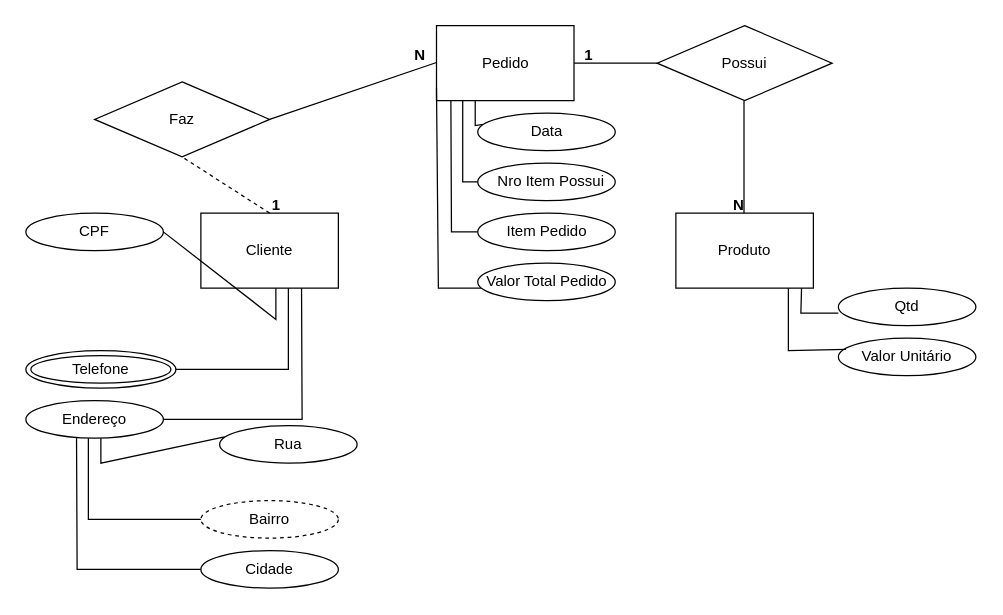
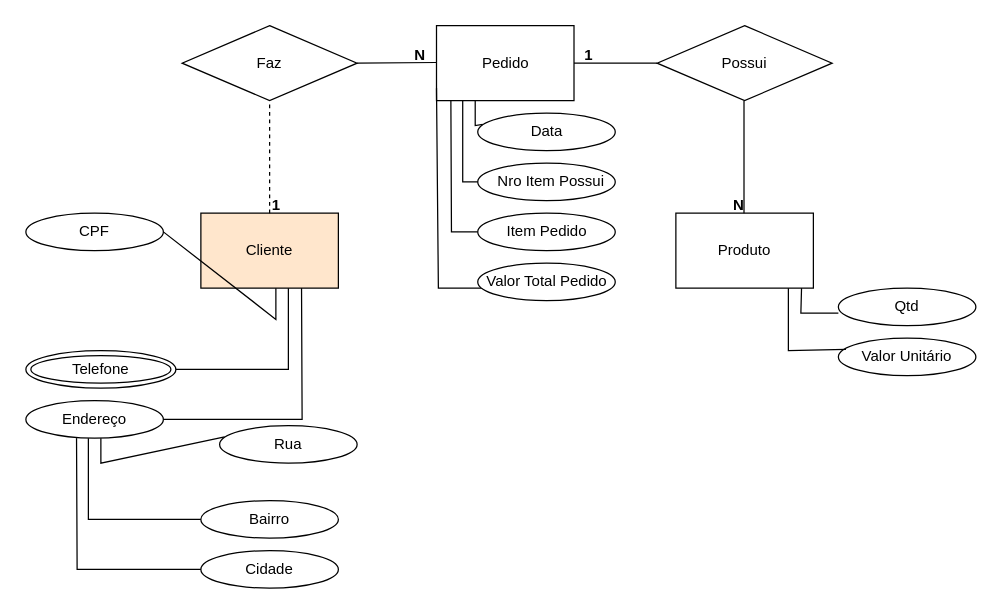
(182, 119) -> (269, 63)
(269, 251) -> (269, 251)
(269, 519) -> (269, 519)
